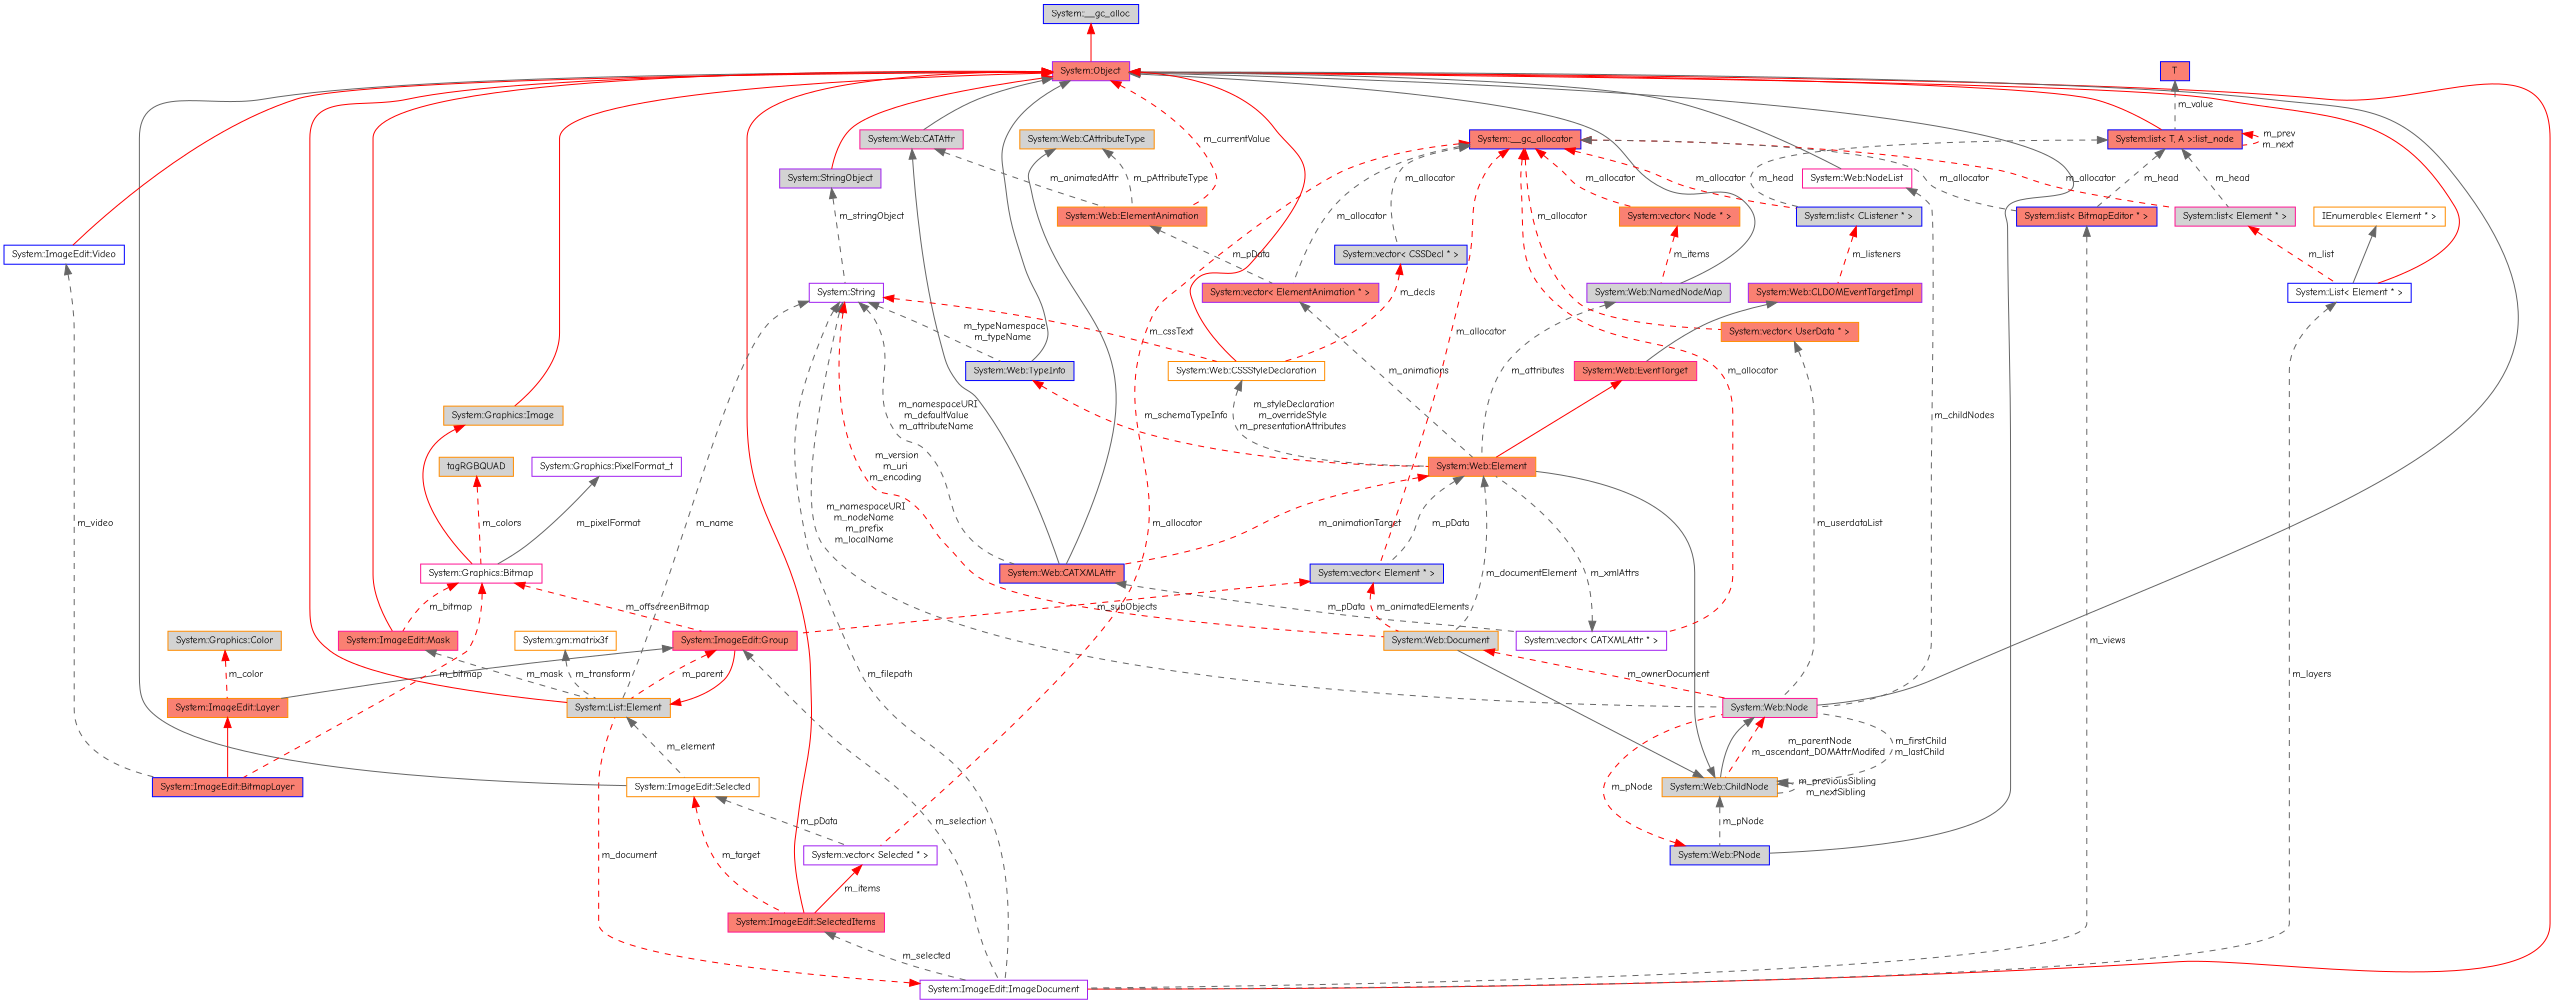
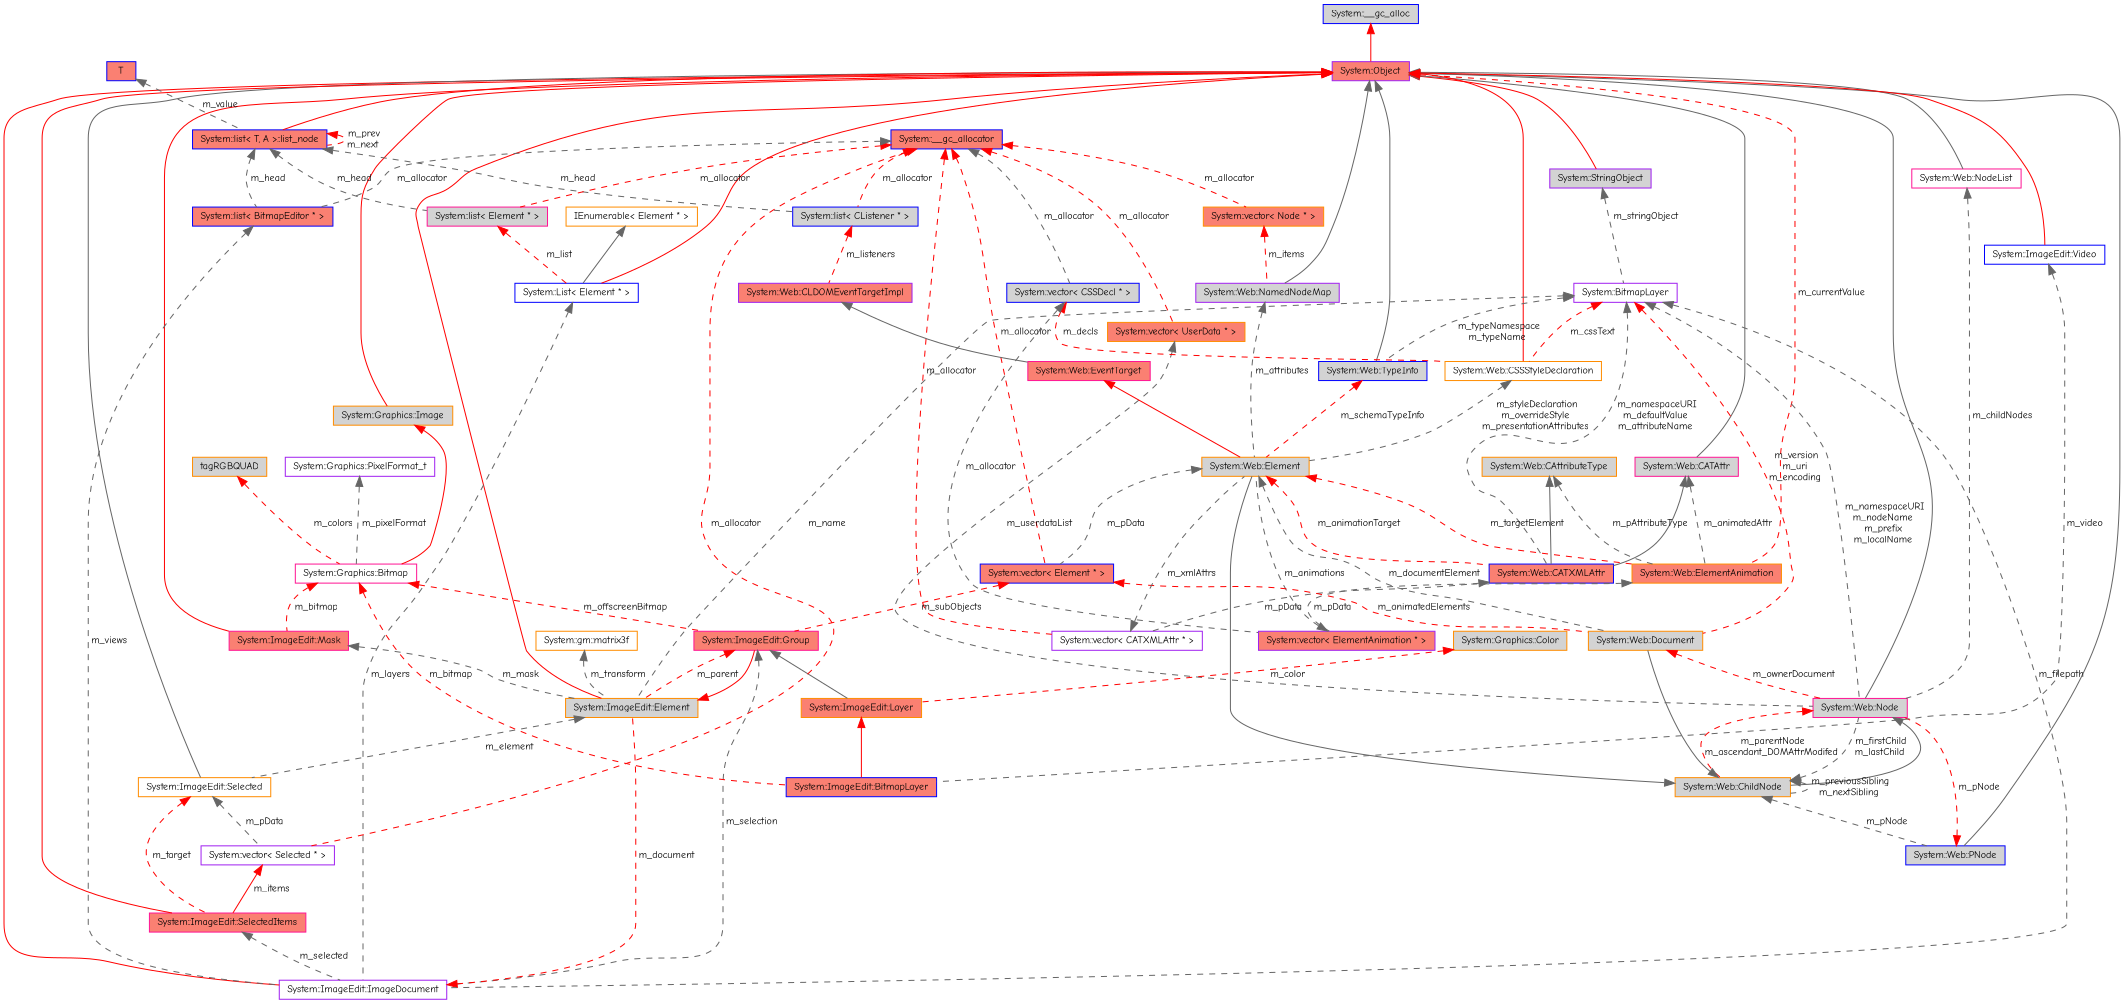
(1354, 188) -> (967, 576)
(846, 293) -> (1626, 293)
(1482, 467) -> (1255, 467)
(548, 528) -> (358, 525)
none -> (1469, 539)
(1377, 574) -> (1047, 574)
(619, 708) -> (632, 708)
